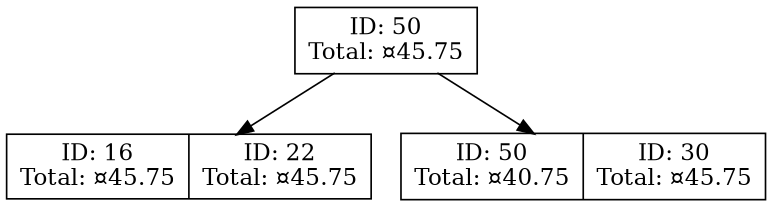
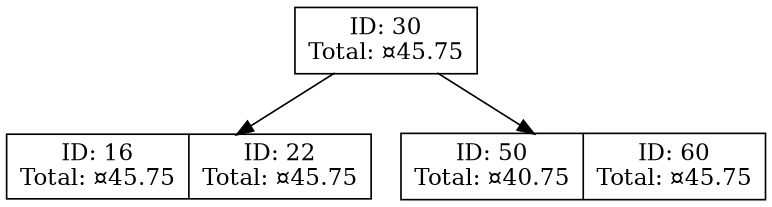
(386, 41) -> (386, 41)
(674, 153) -> (674, 153)
